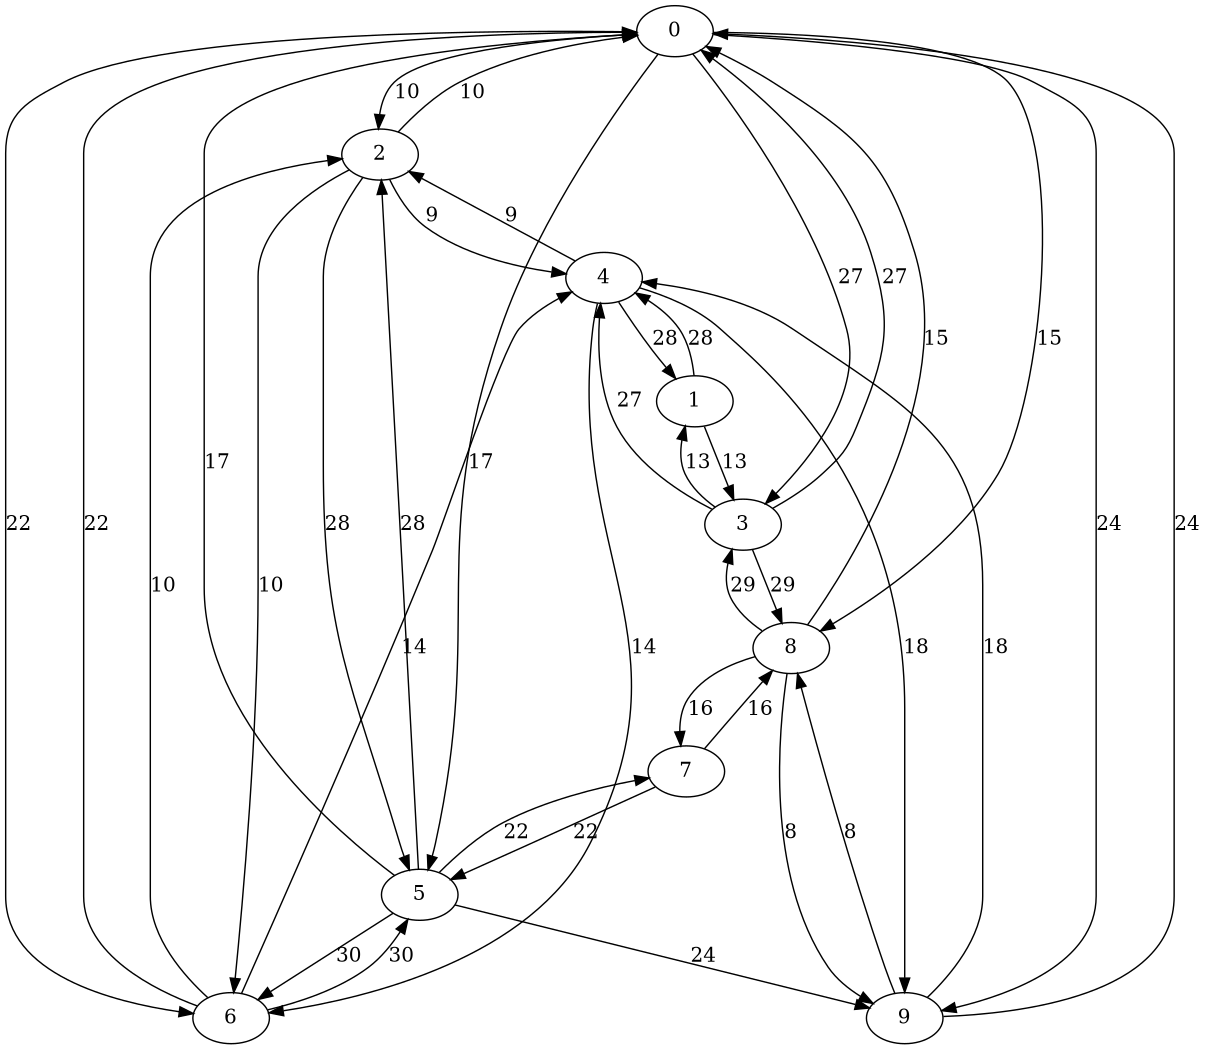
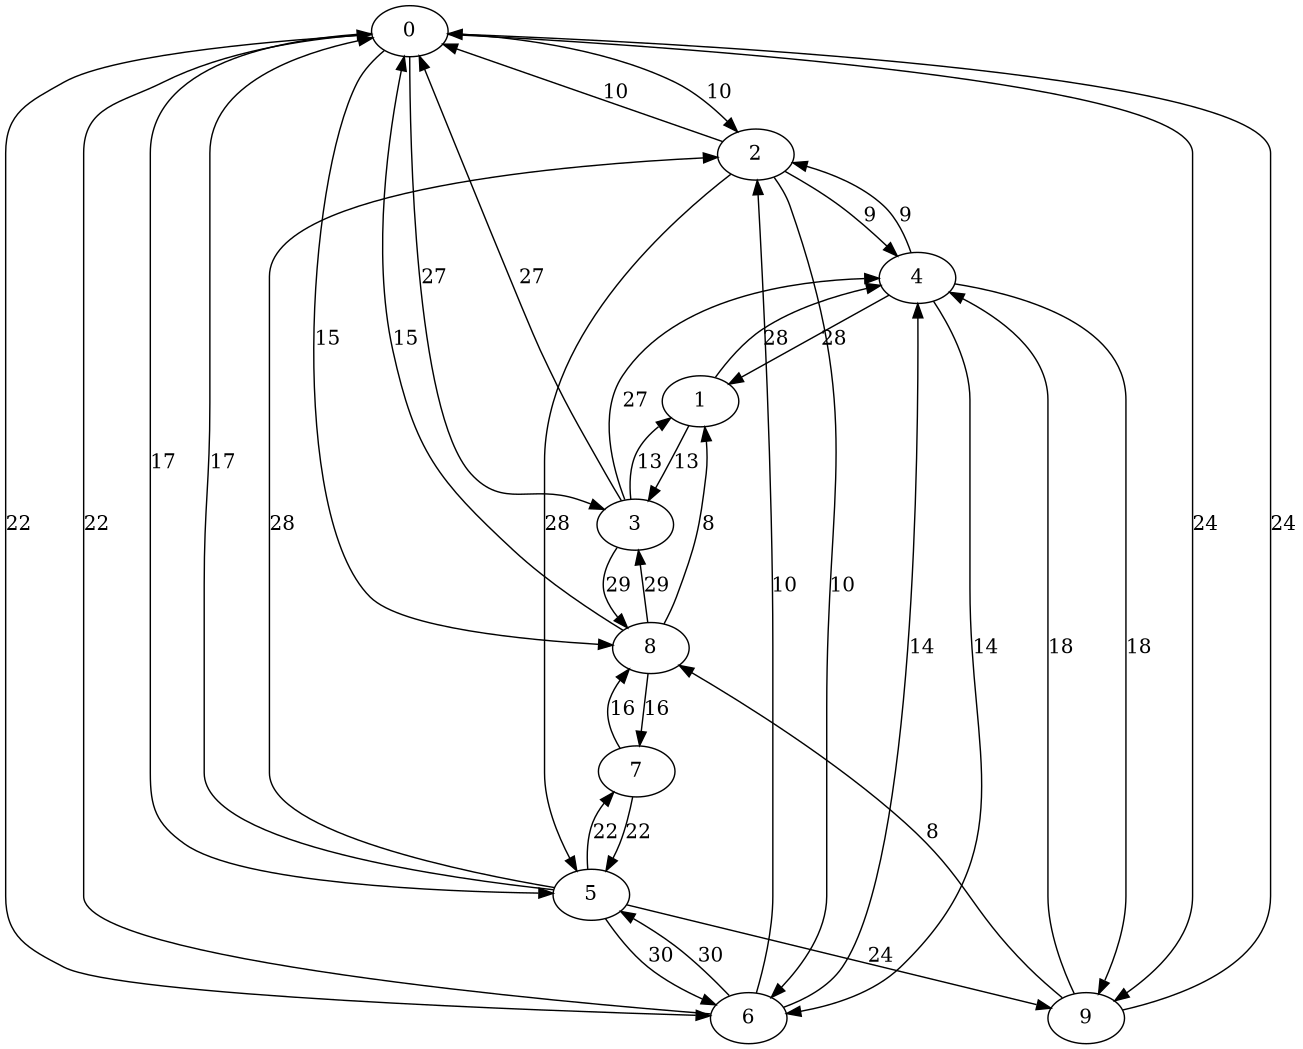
(785, 846) -> (696, 535)
